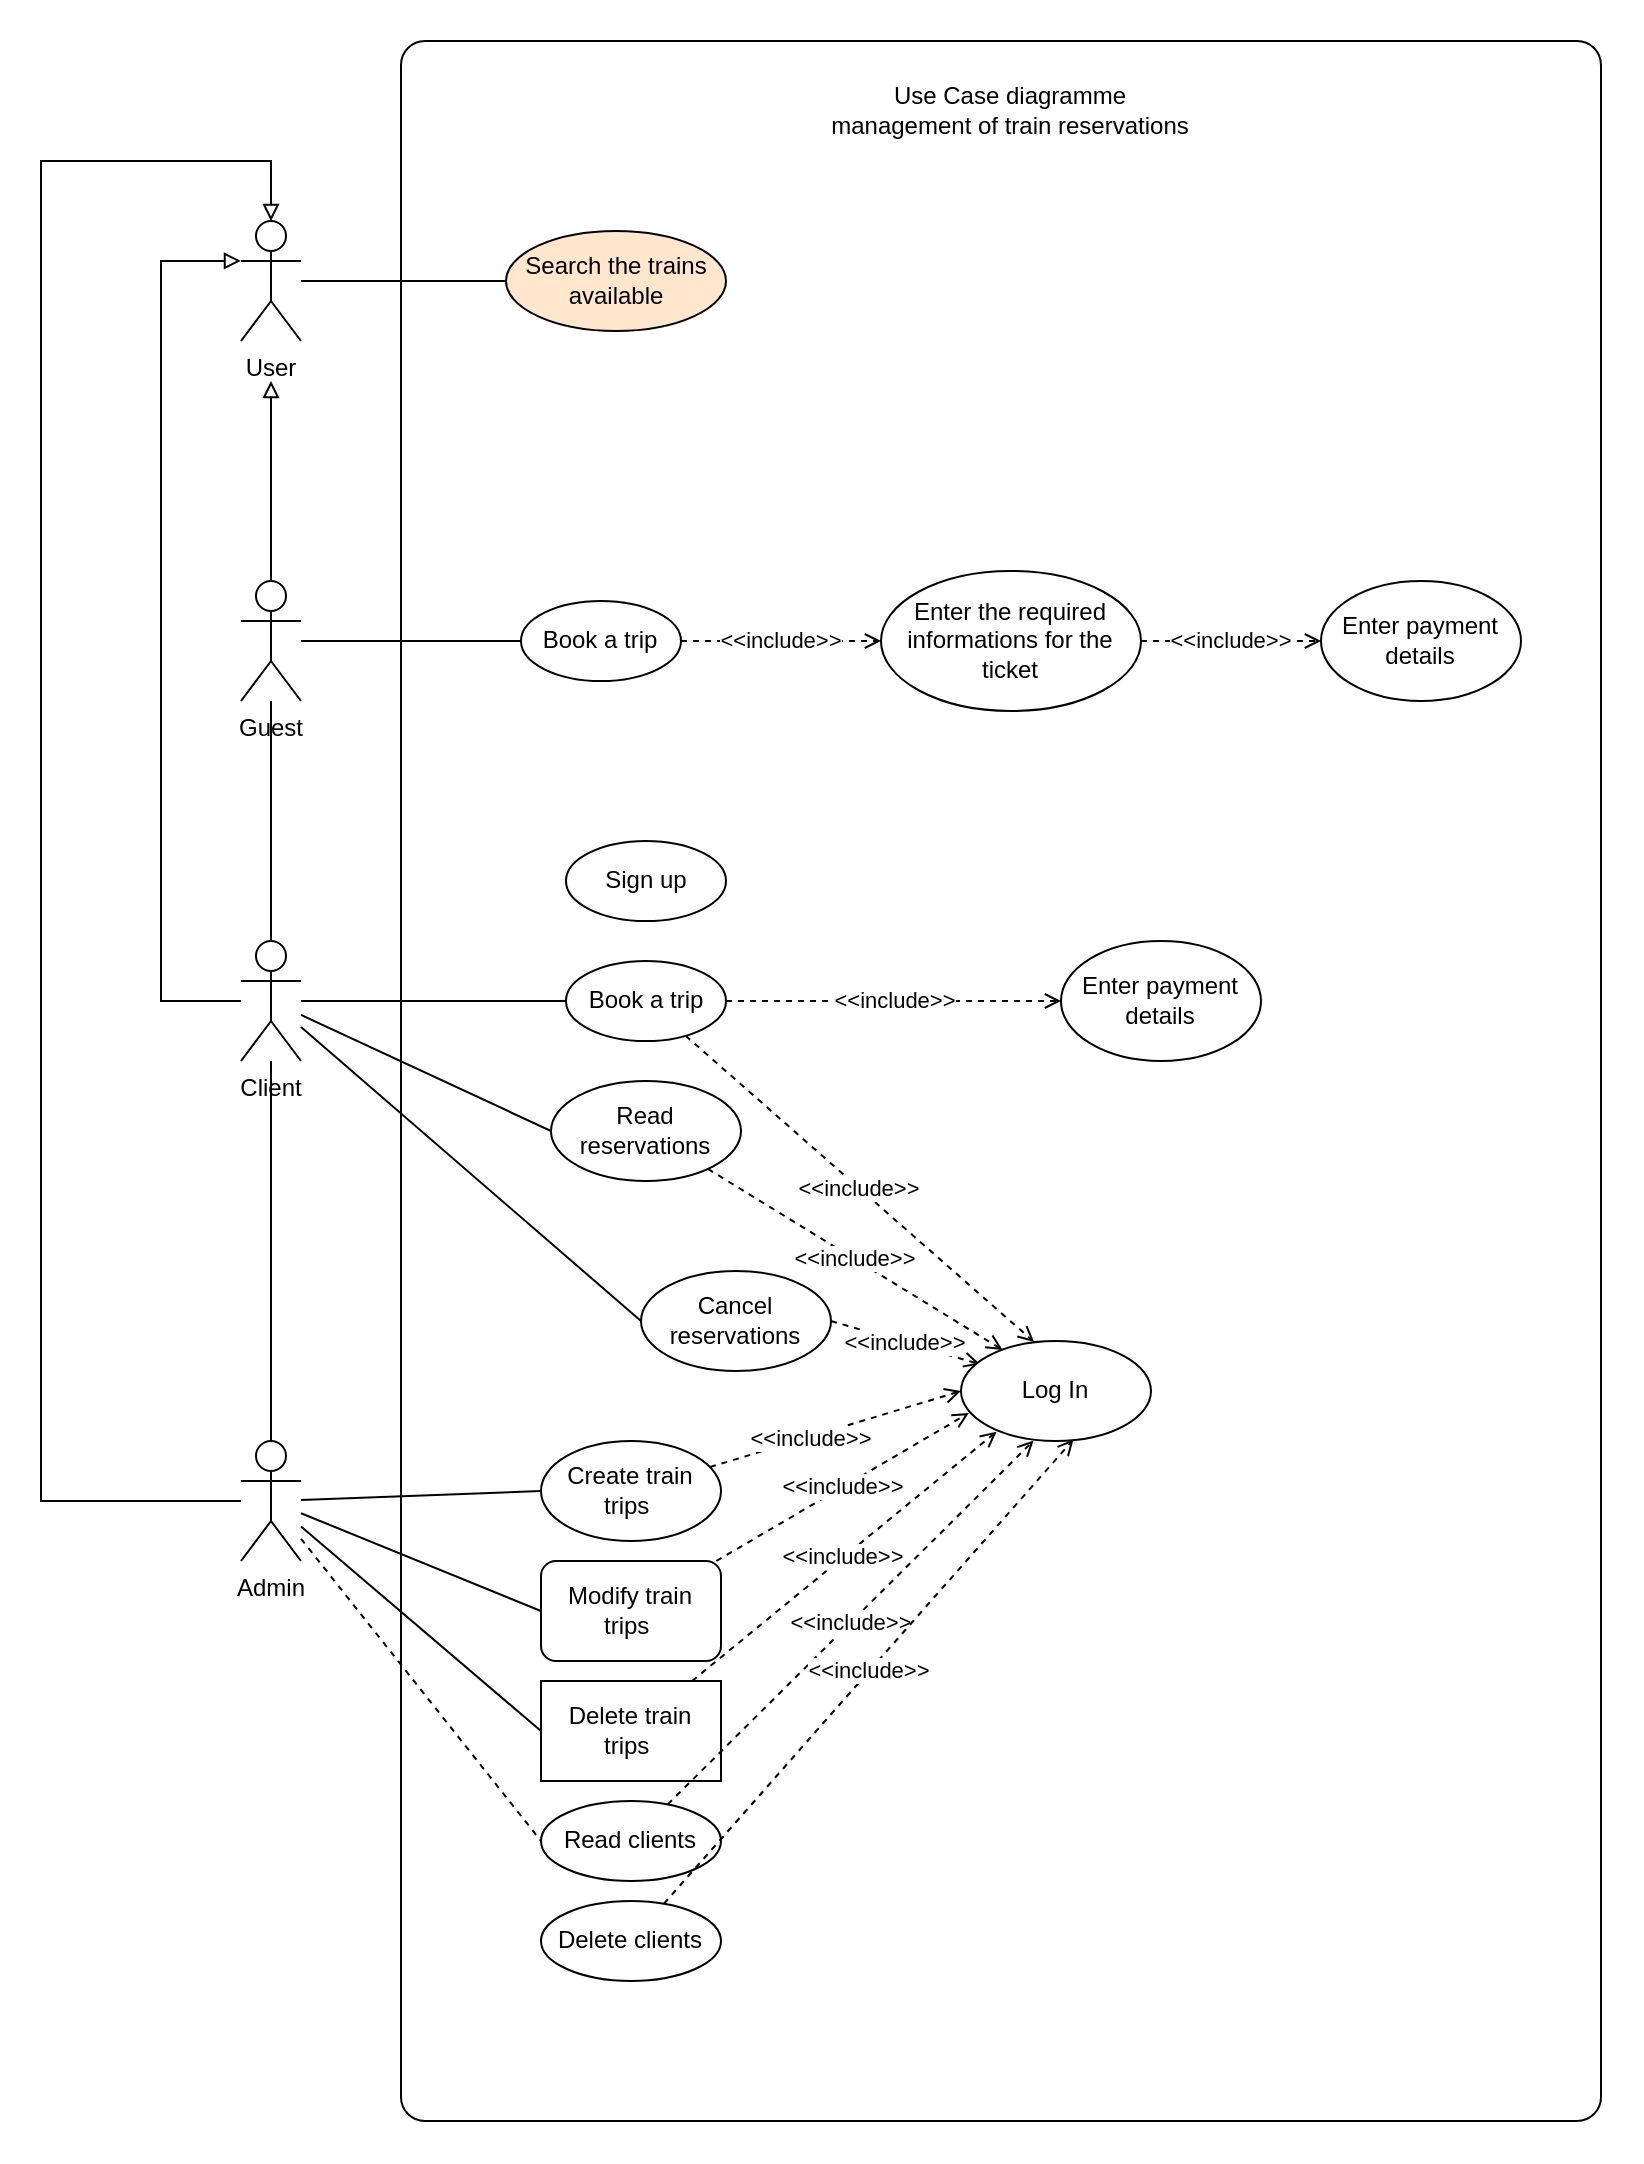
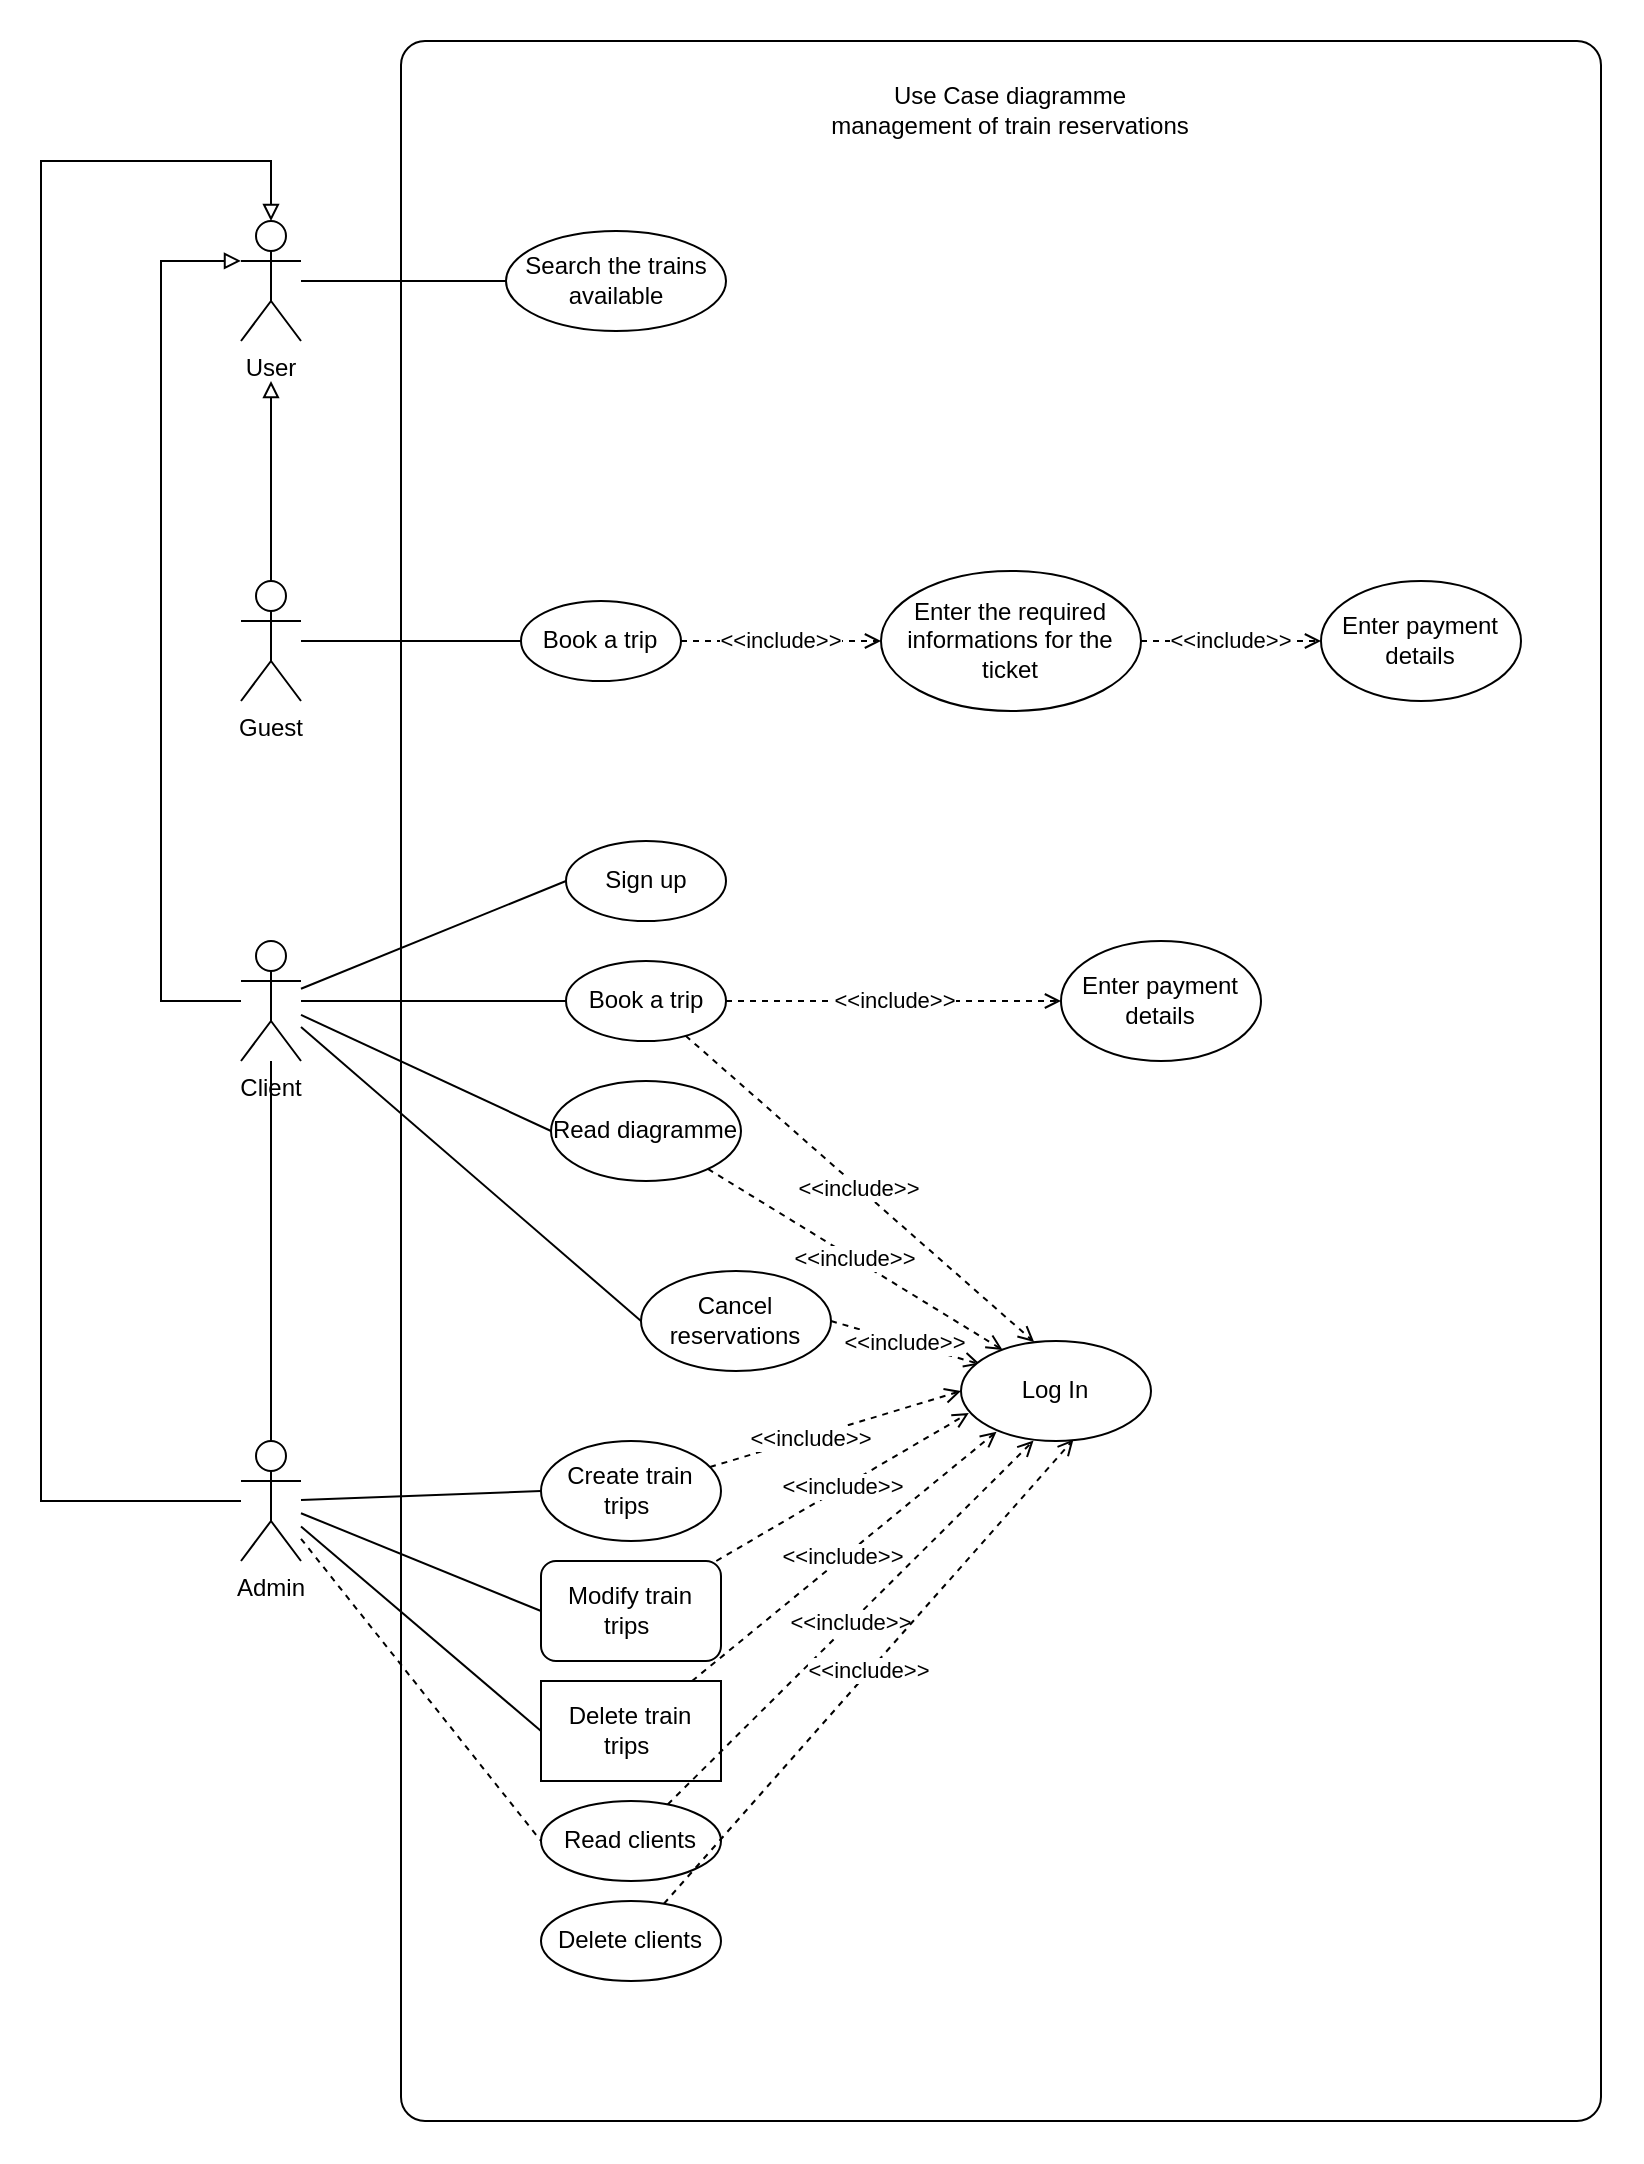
(616, 281) -> (616, 281)
(271, 821) -> (434, 935)
(646, 1131) -> (646, 1131)
